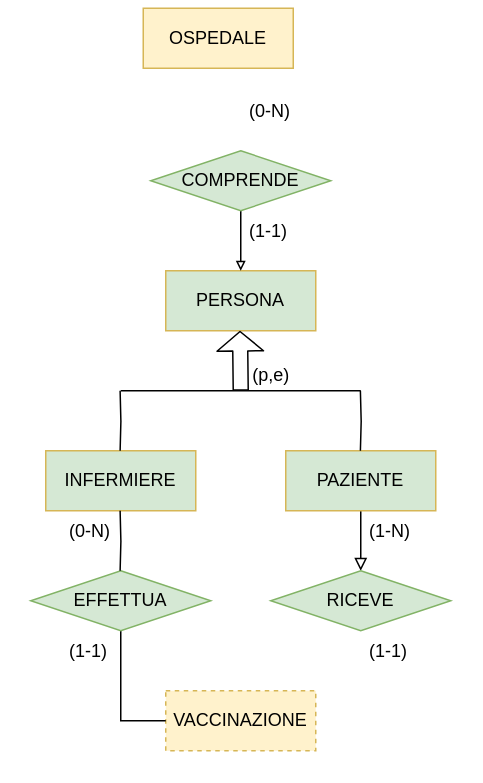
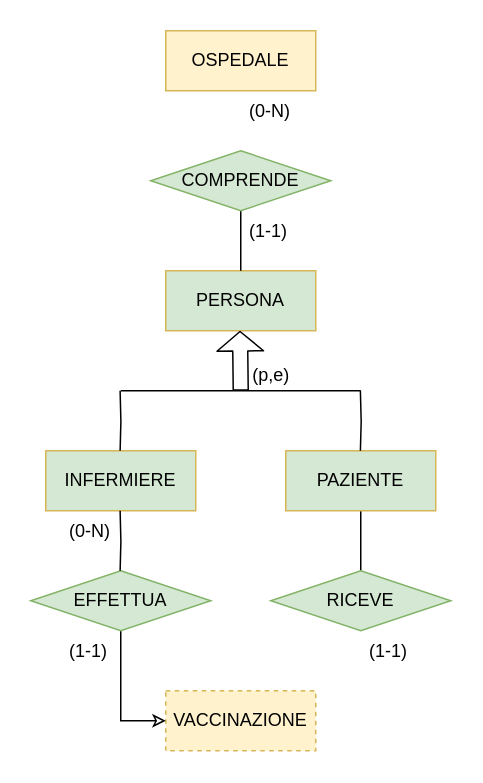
(218, 38) -> (241, 61)
(241, 260) -> (241, 264)
(391, 533) -> none
(361, 557) -> (361, 562)
(158, 721) -> (154, 721)
